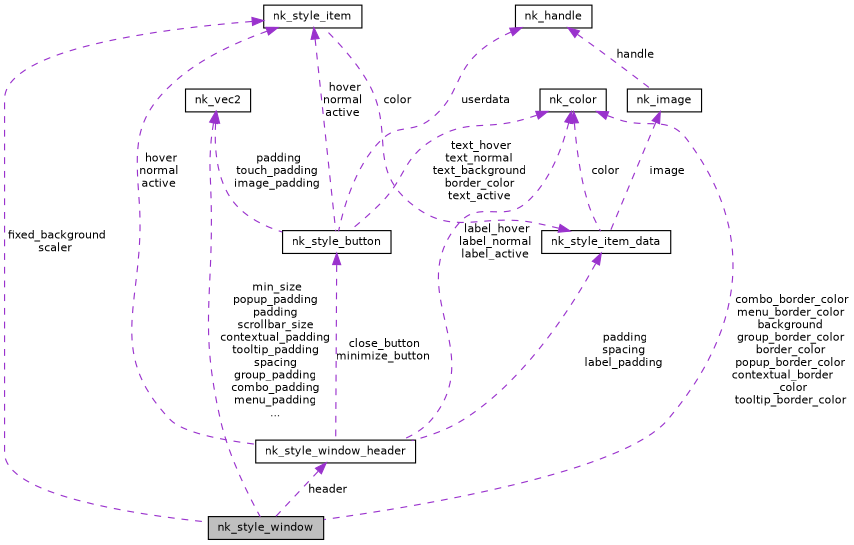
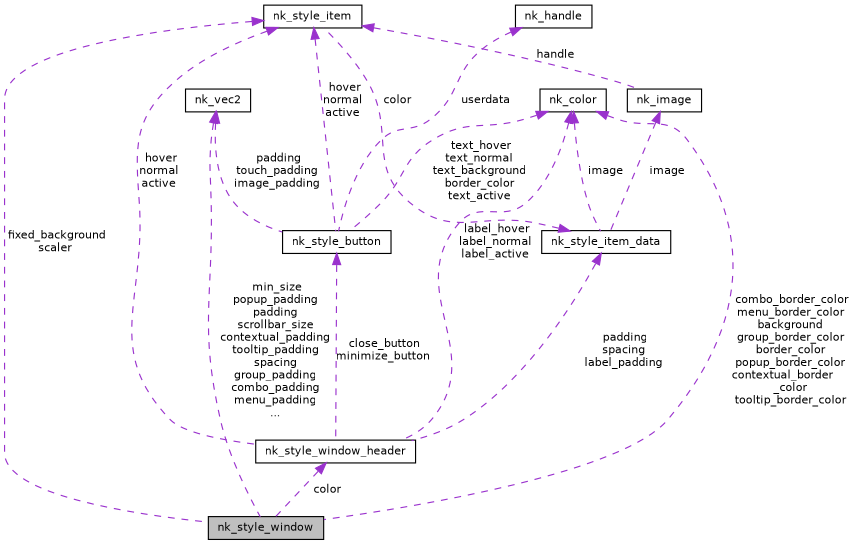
(615, 62) -> (508, 54)
(604, 171) -> (604, 171)
(326, 490) -> (326, 490)
